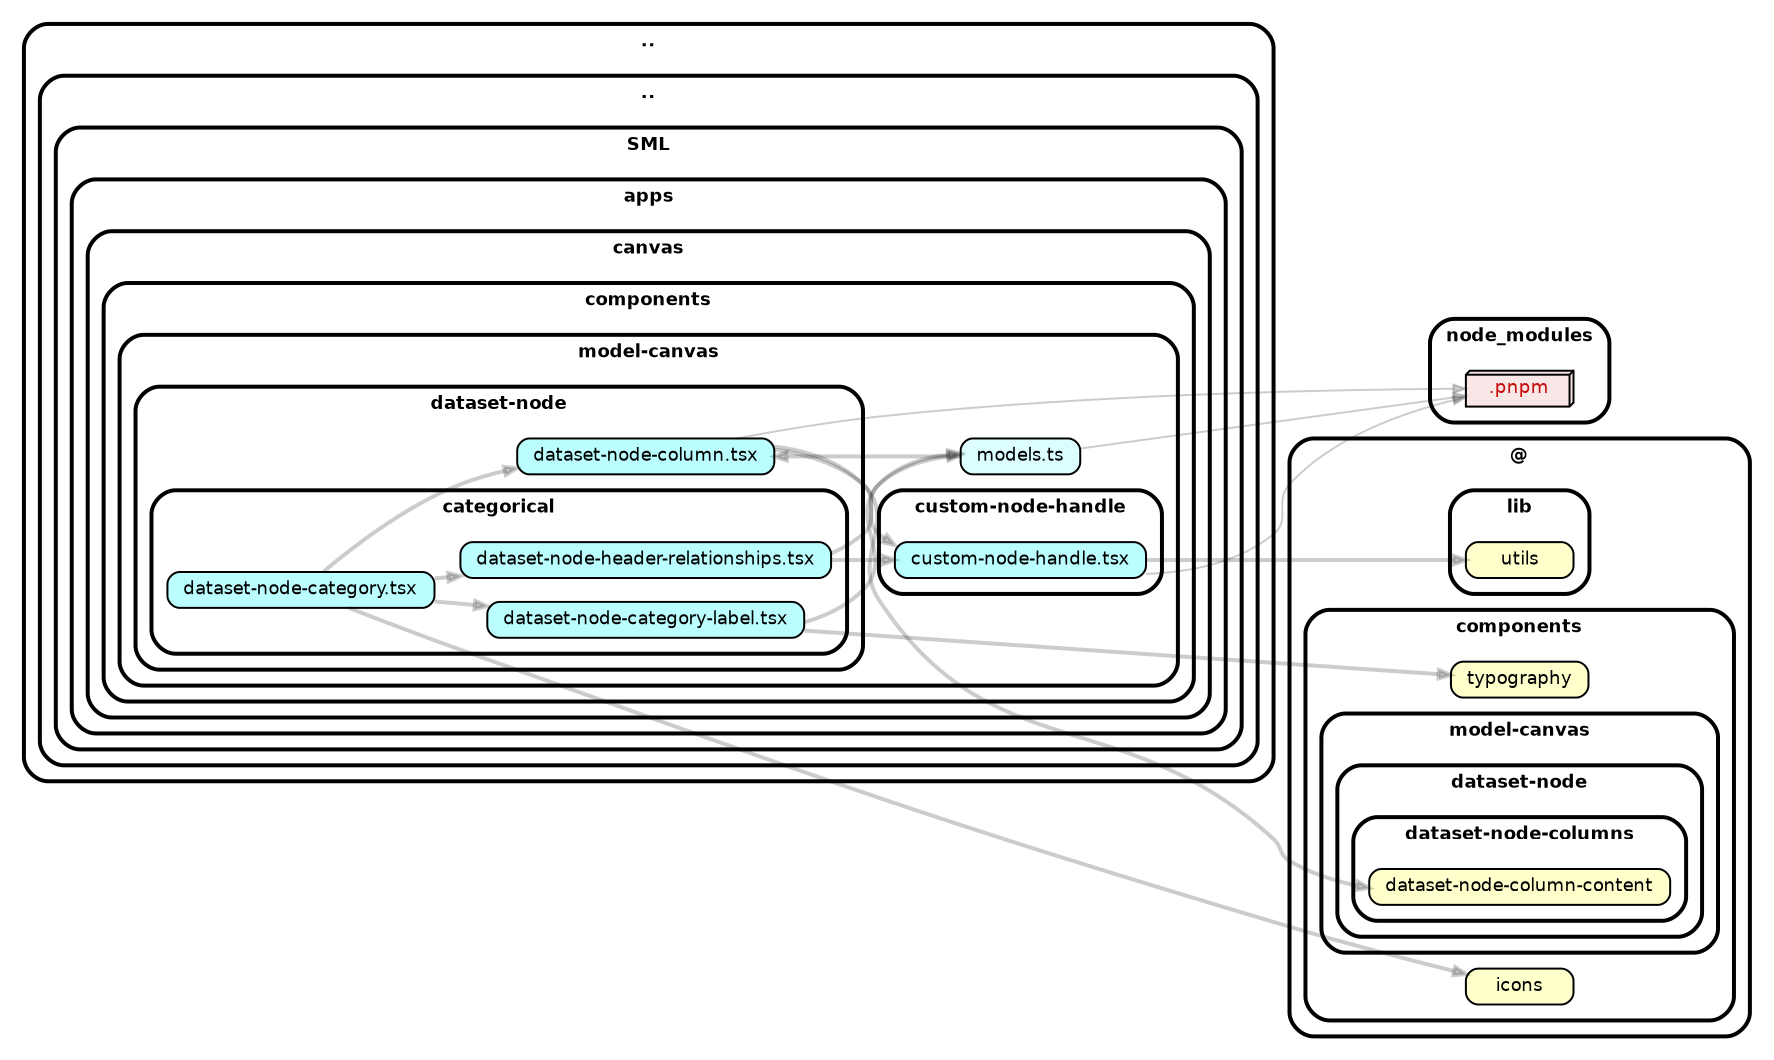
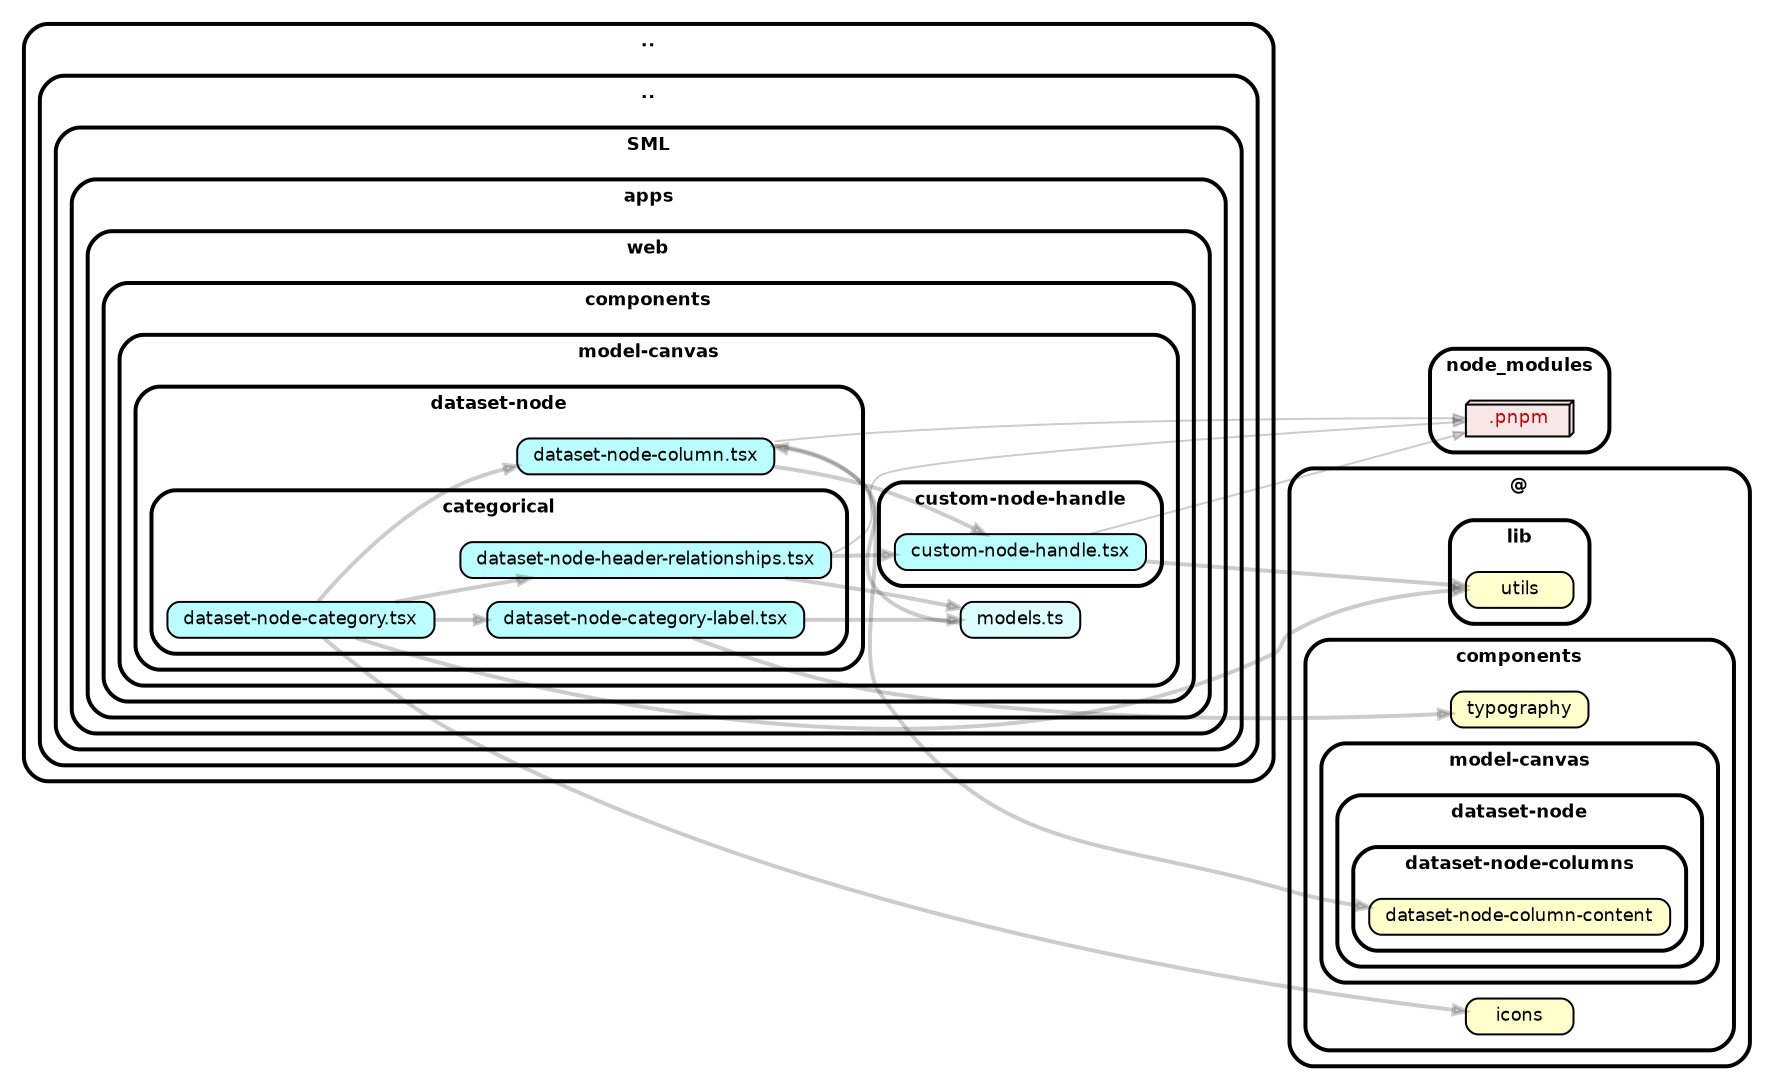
(649, 249) -> (649, 249)
(1286, 420) -> (1115, 446)
none -> (913, 727)
